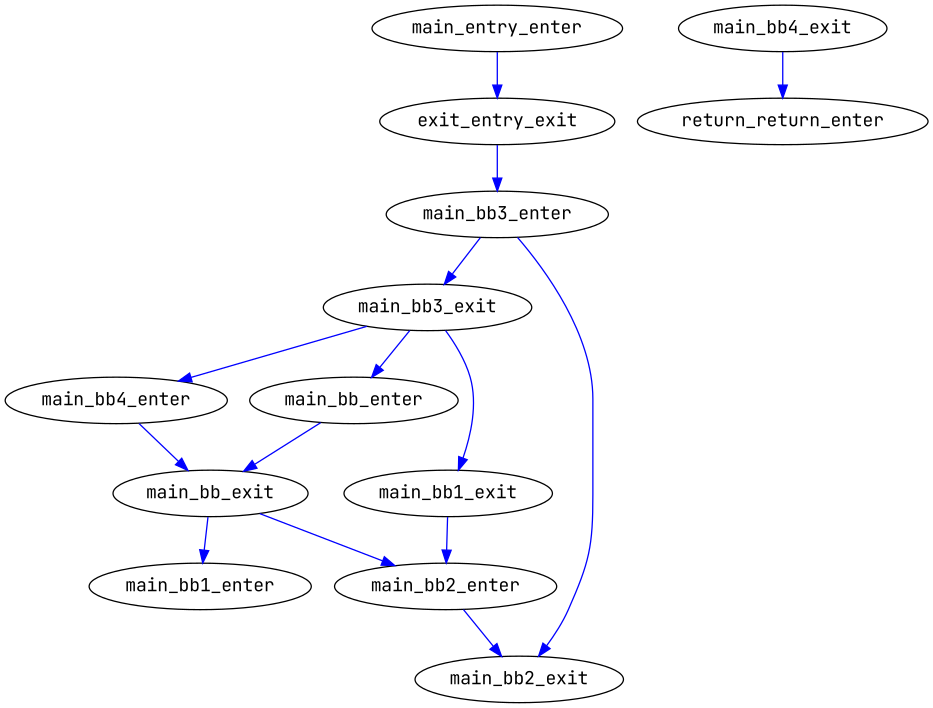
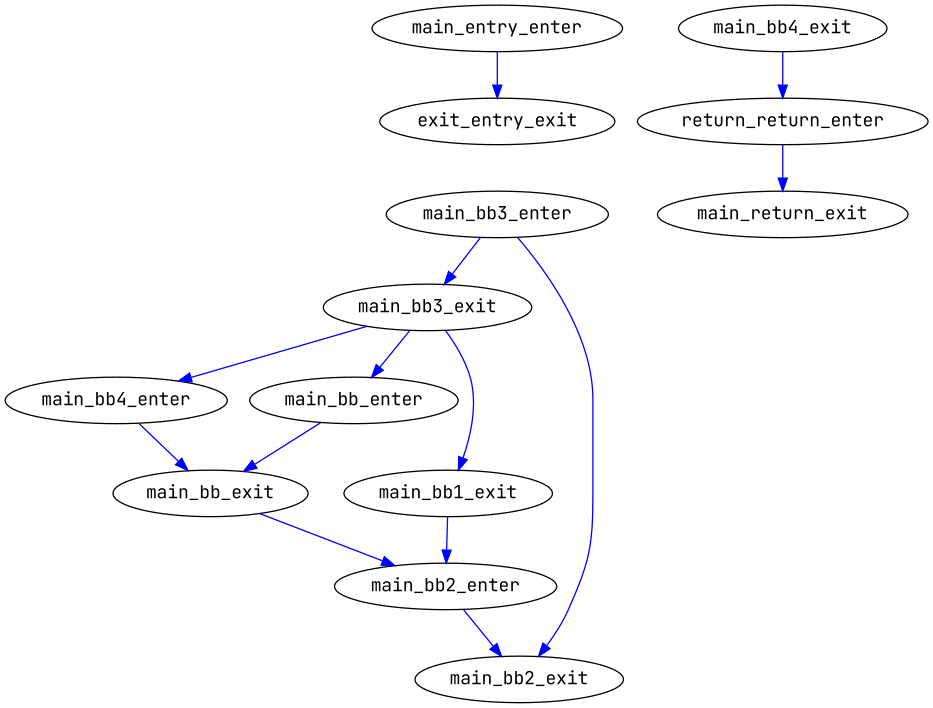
(497, 162) -> none
none -> (783, 214)
(200, 586) -> none
